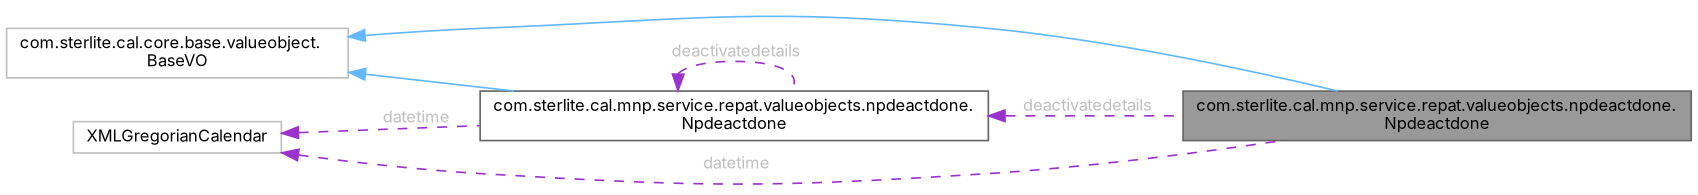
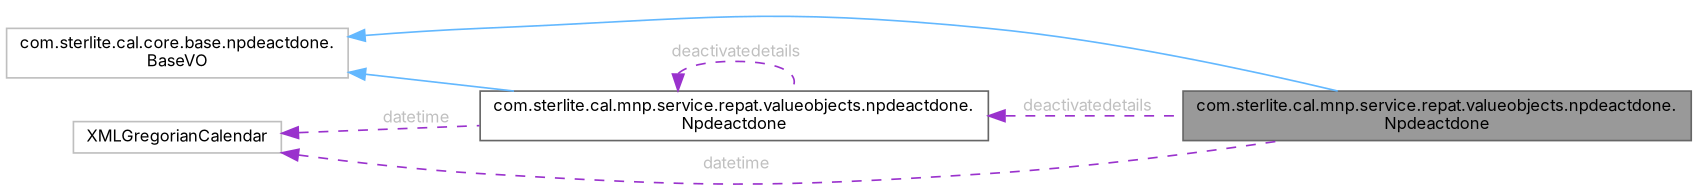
(177, 53) -> (177, 53)
